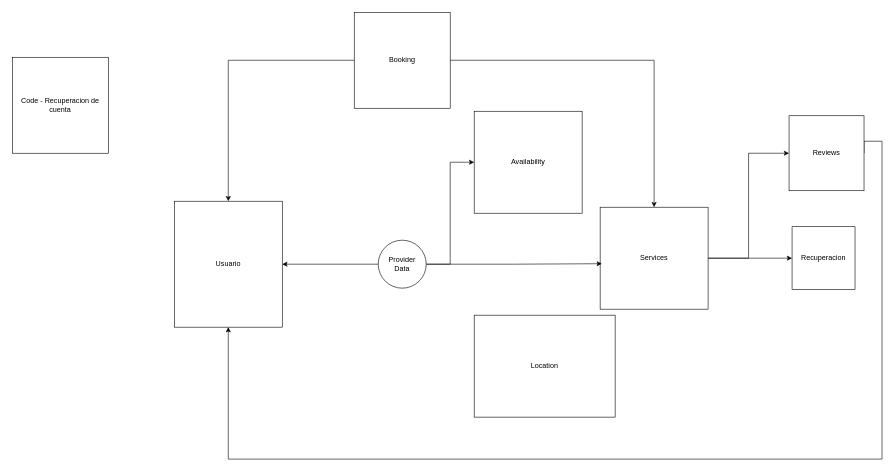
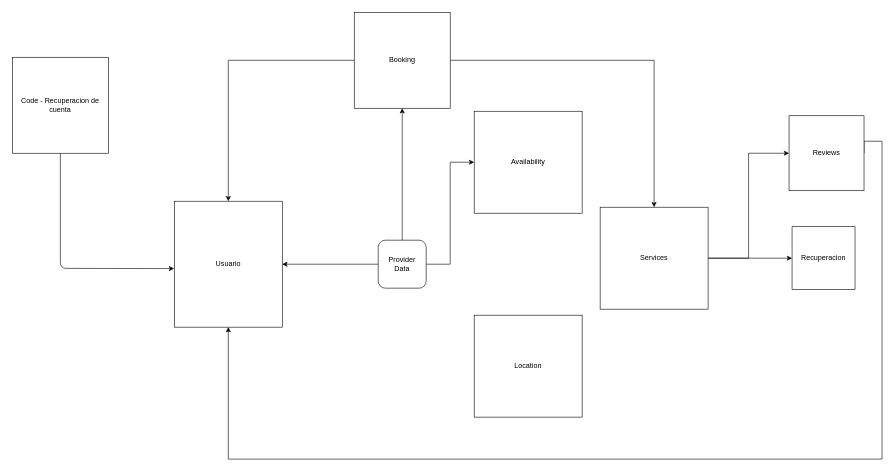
(402, 264) -> (402, 264)
(596, 264) -> (402, 113)
none -> (61, 265)
(545, 366) -> (528, 366)
